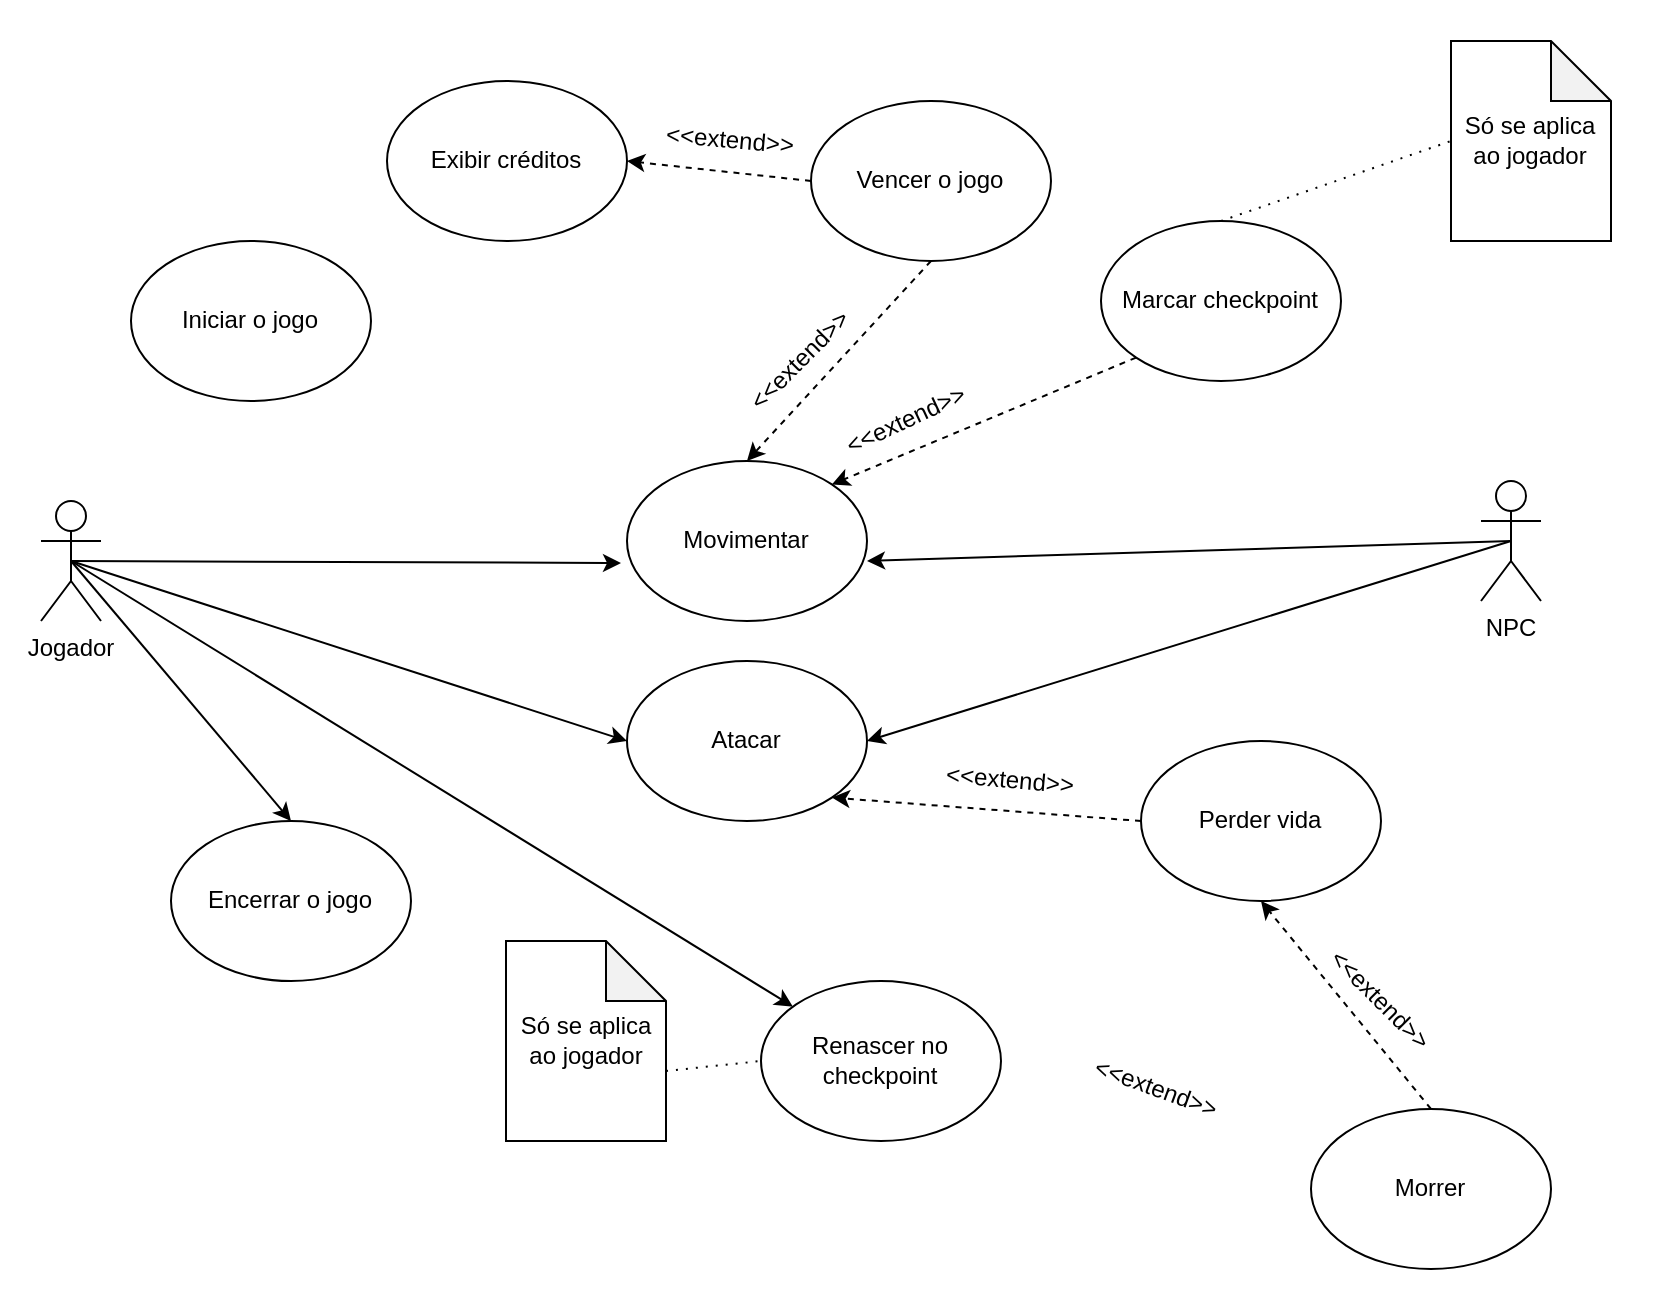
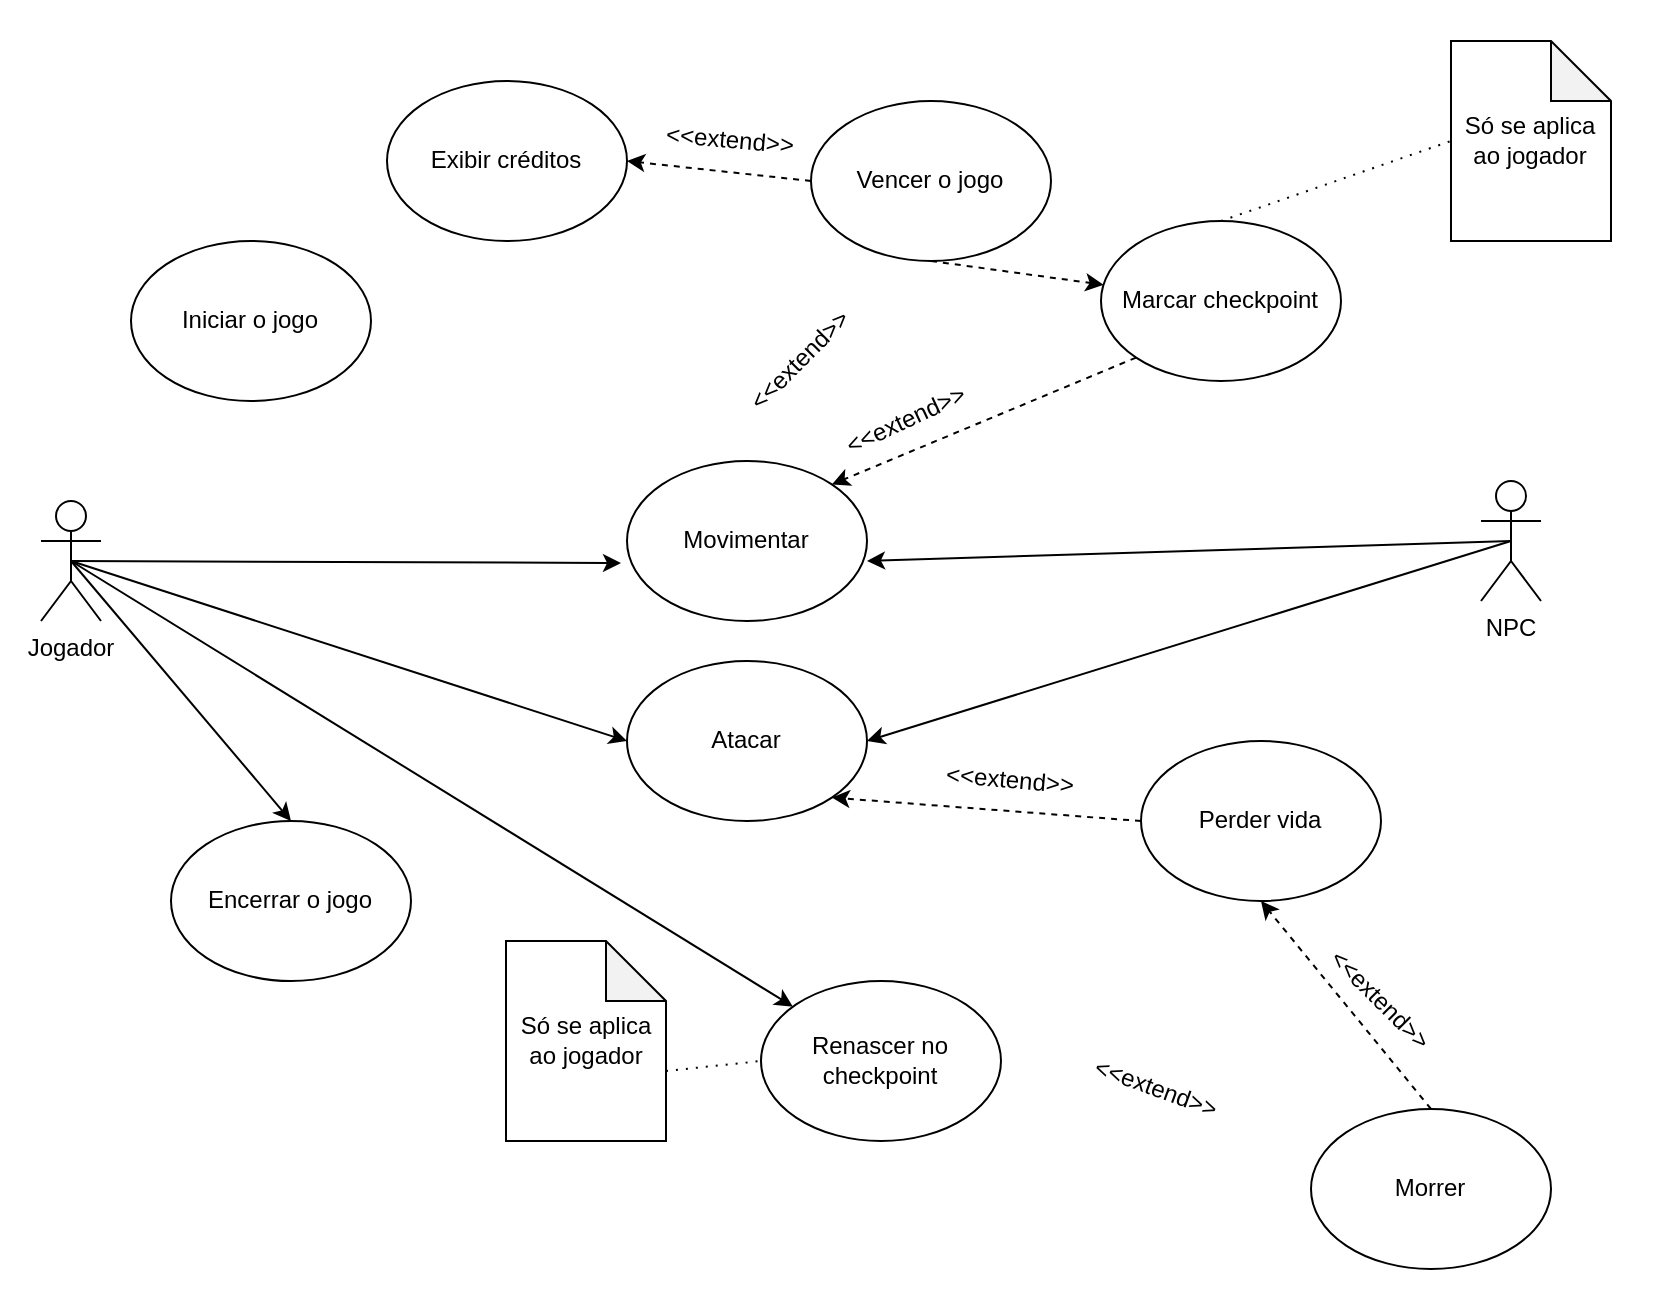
(844, 355) -> (1009, 272)
